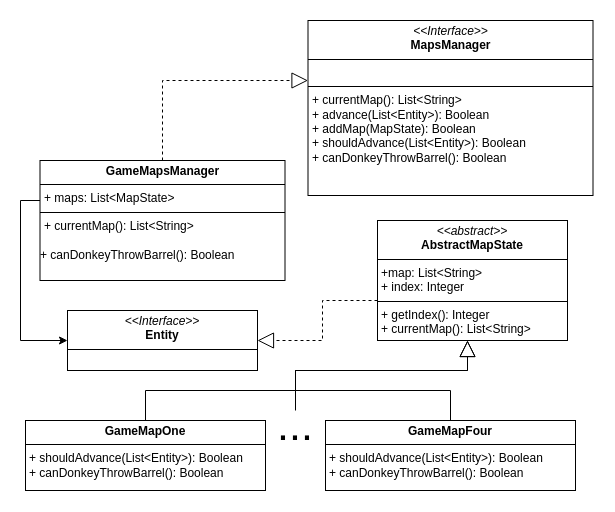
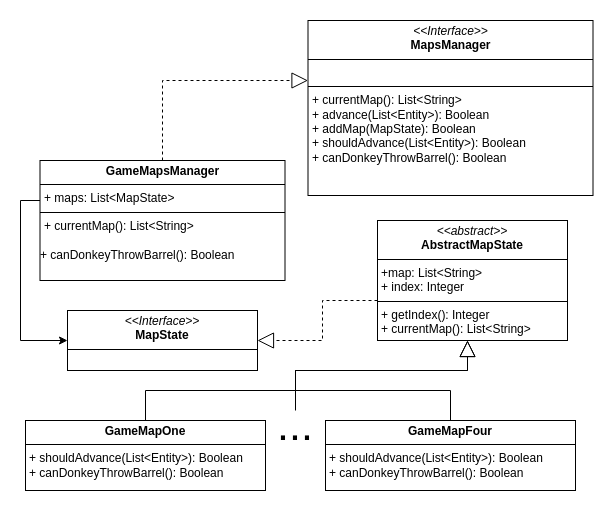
(111, 325) -> (111, 325)
